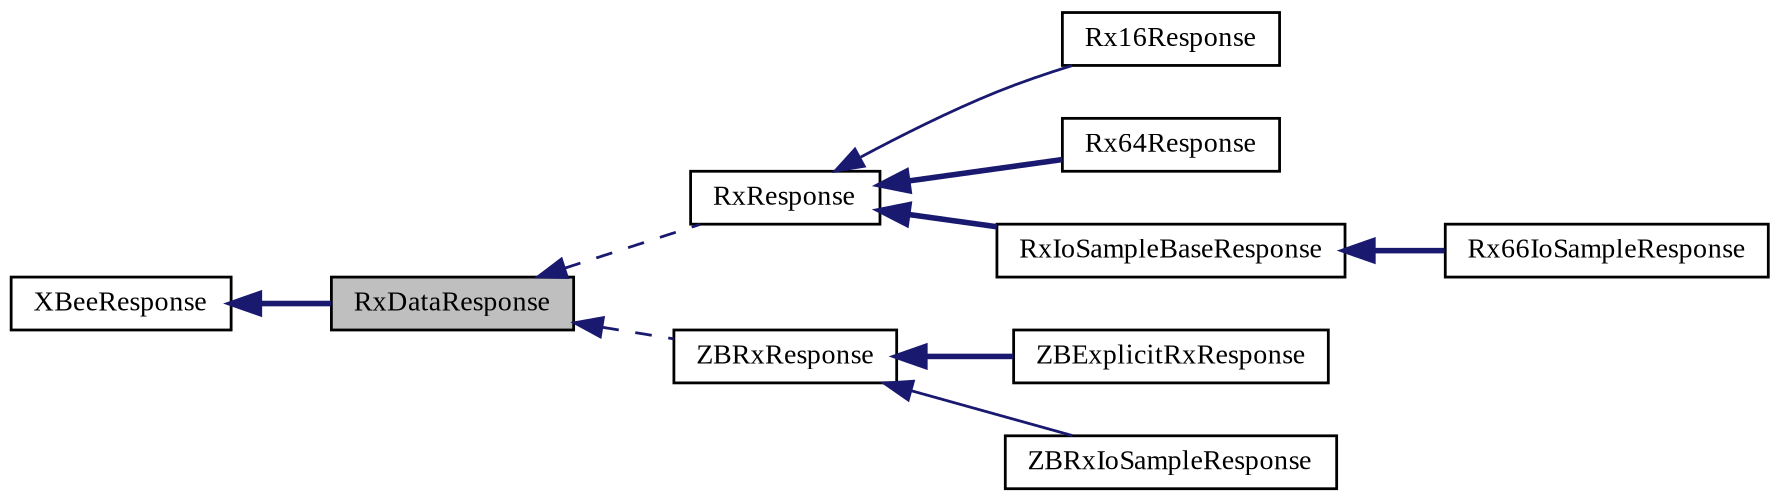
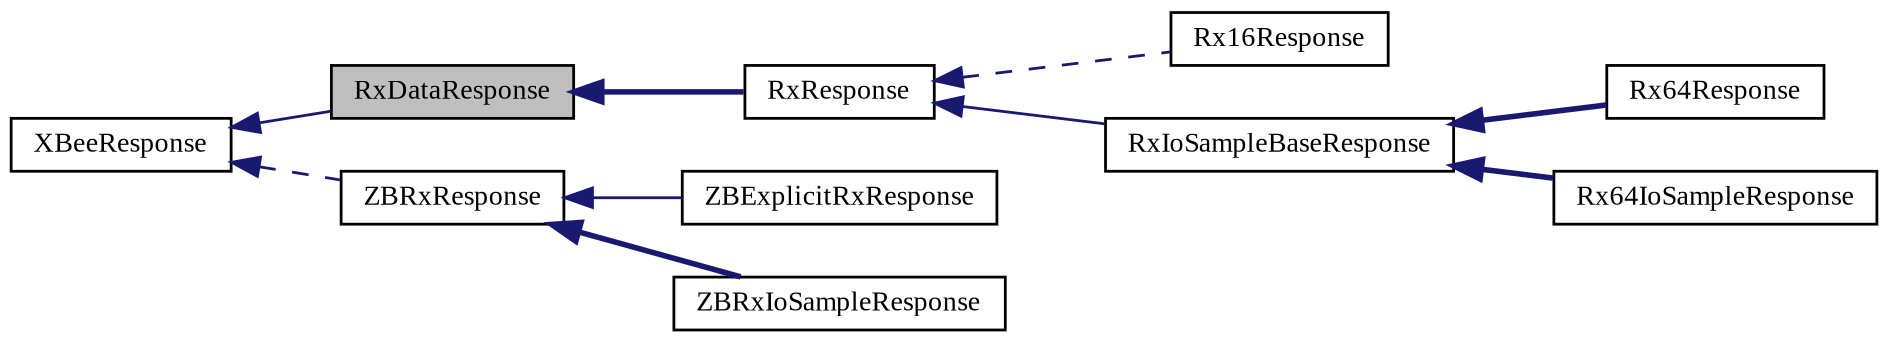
(964, 106) -> (1066, 65)
(985, 170) -> (1544, 113)
(953, 221) -> (1034, 115)
(632, 246) -> (673, 92)
(1607, 251) -> (1715, 198)
(295, 304) -> (295, 117)
(638, 333) -> (300, 173)
(969, 356) -> (637, 198)
(992, 413) -> (660, 254)
